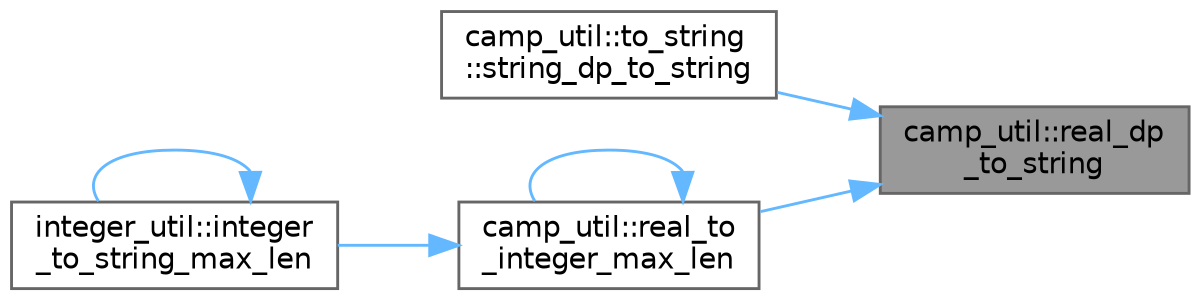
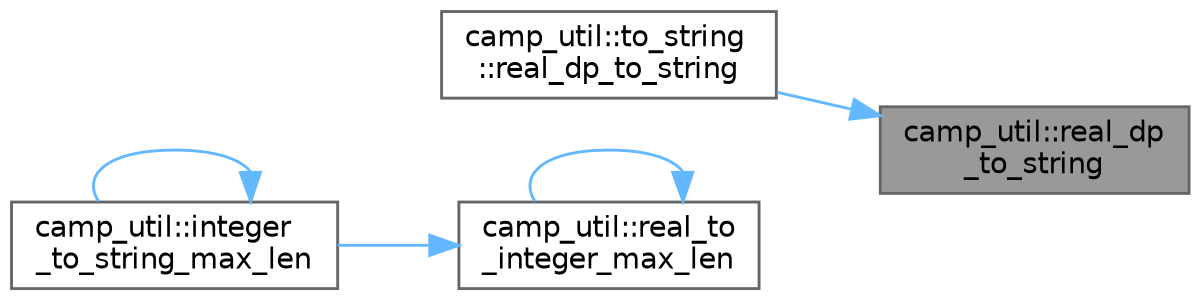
(609, 55) -> (609, 55)
(806, 201) -> none
(175, 245) -> (175, 245)
